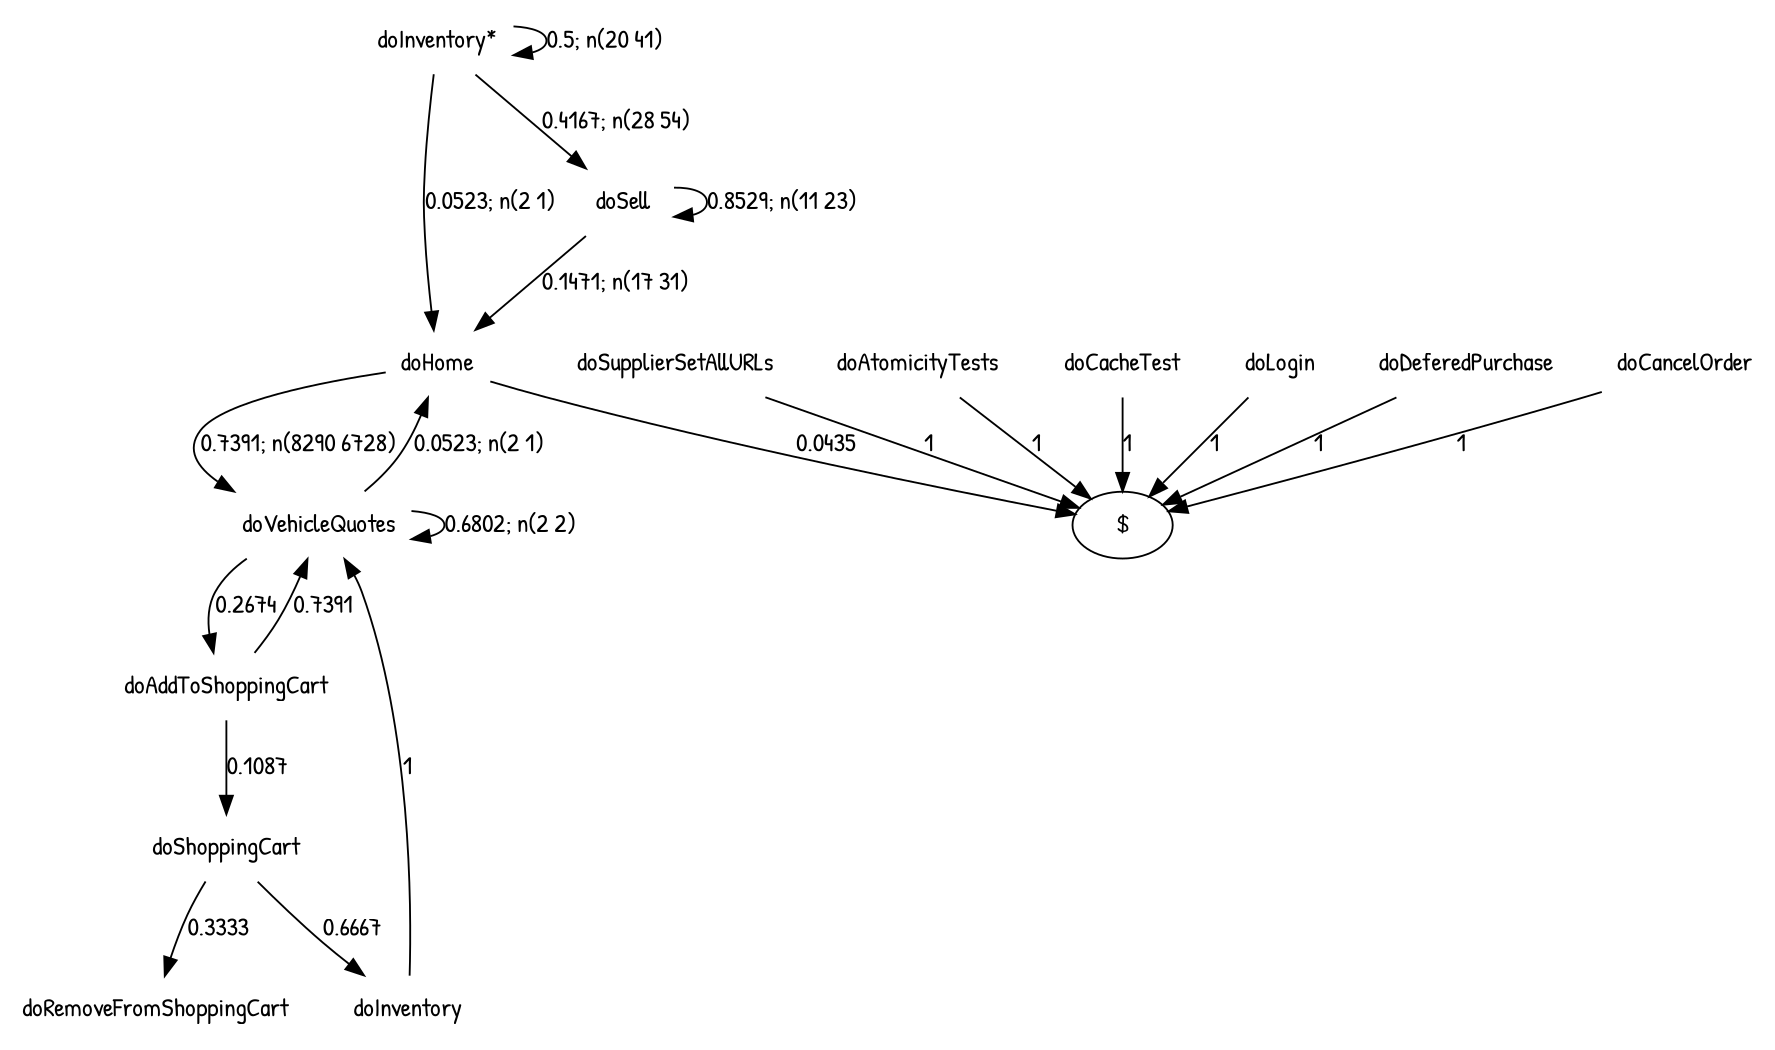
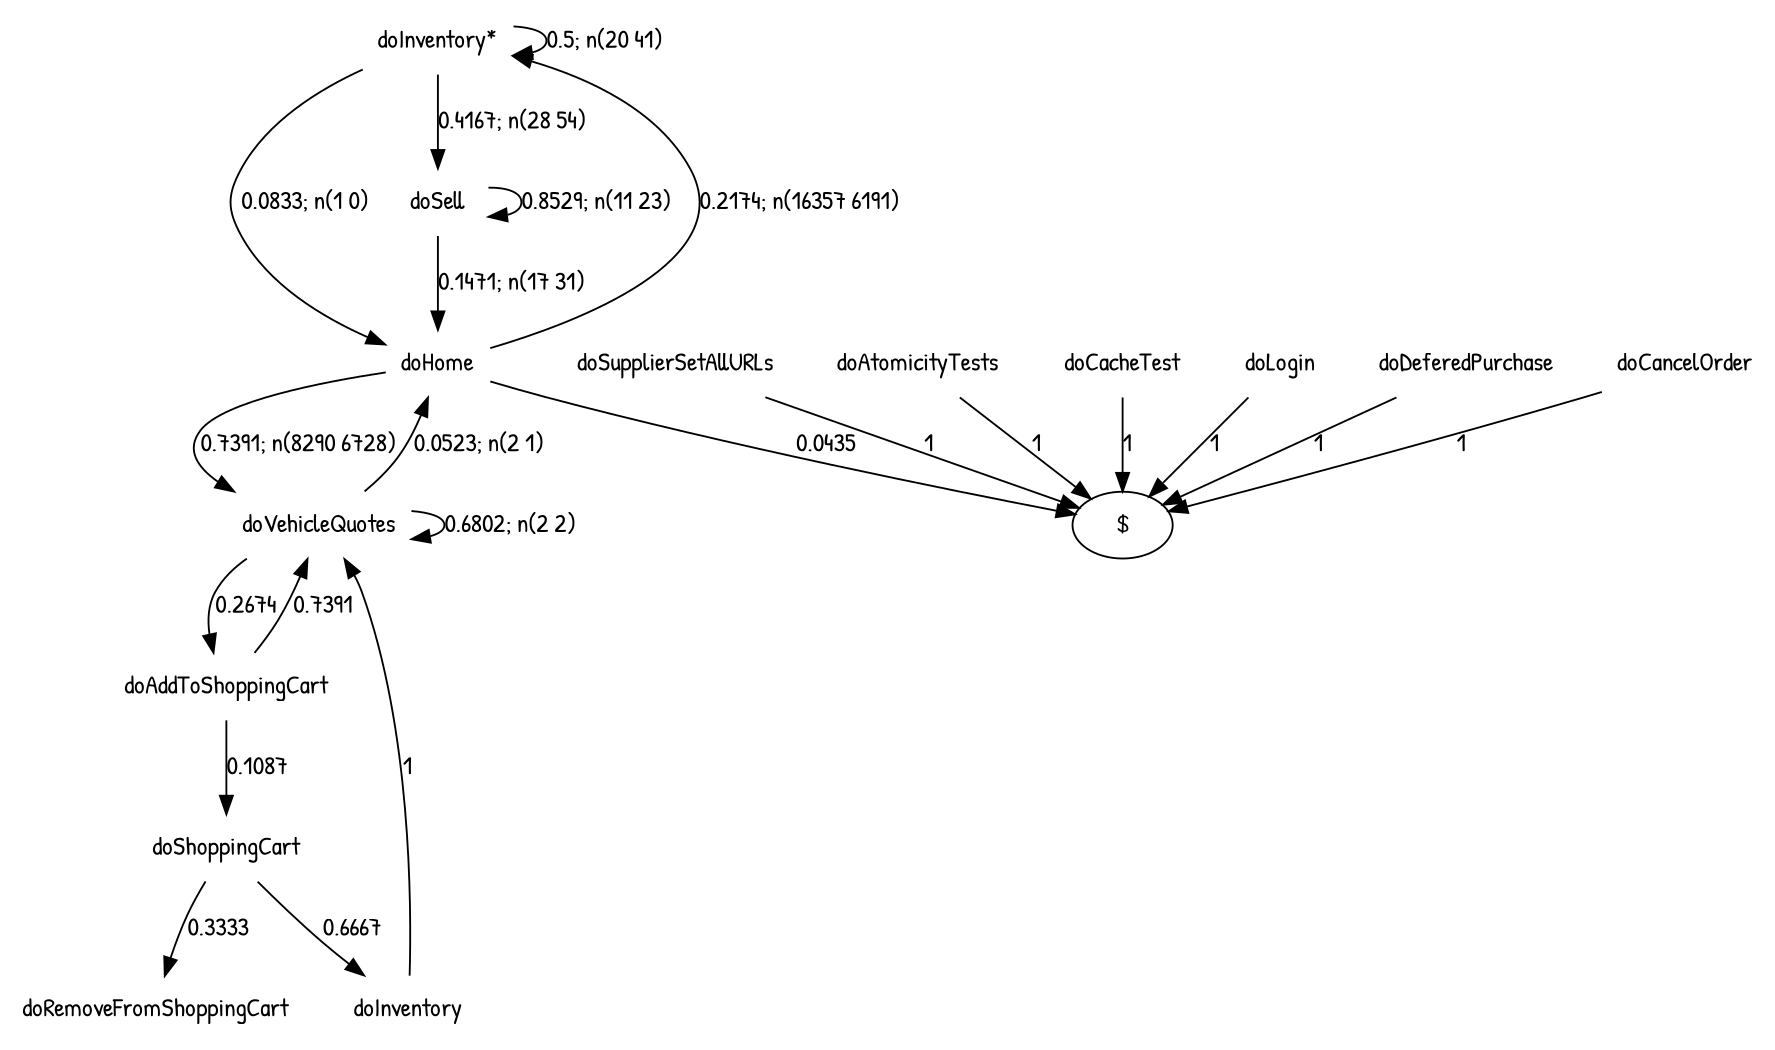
(491, 202) -> (306, 202)
none -> (695, 220)
